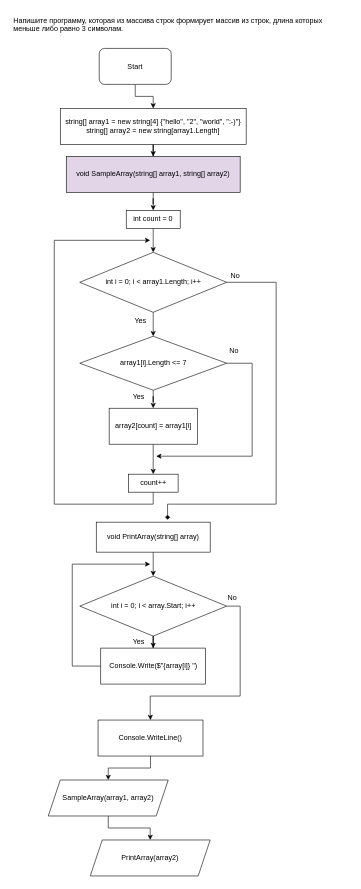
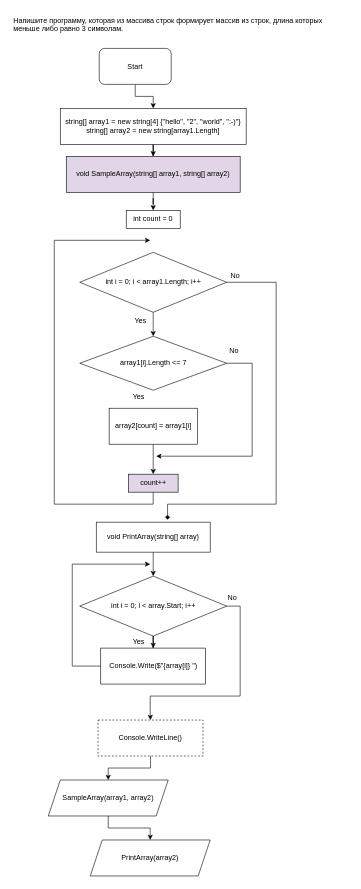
(153, 246) -> none
(153, 399) -> none
(153, 483) -> (153, 483)
(151, 738) -> (151, 738)
